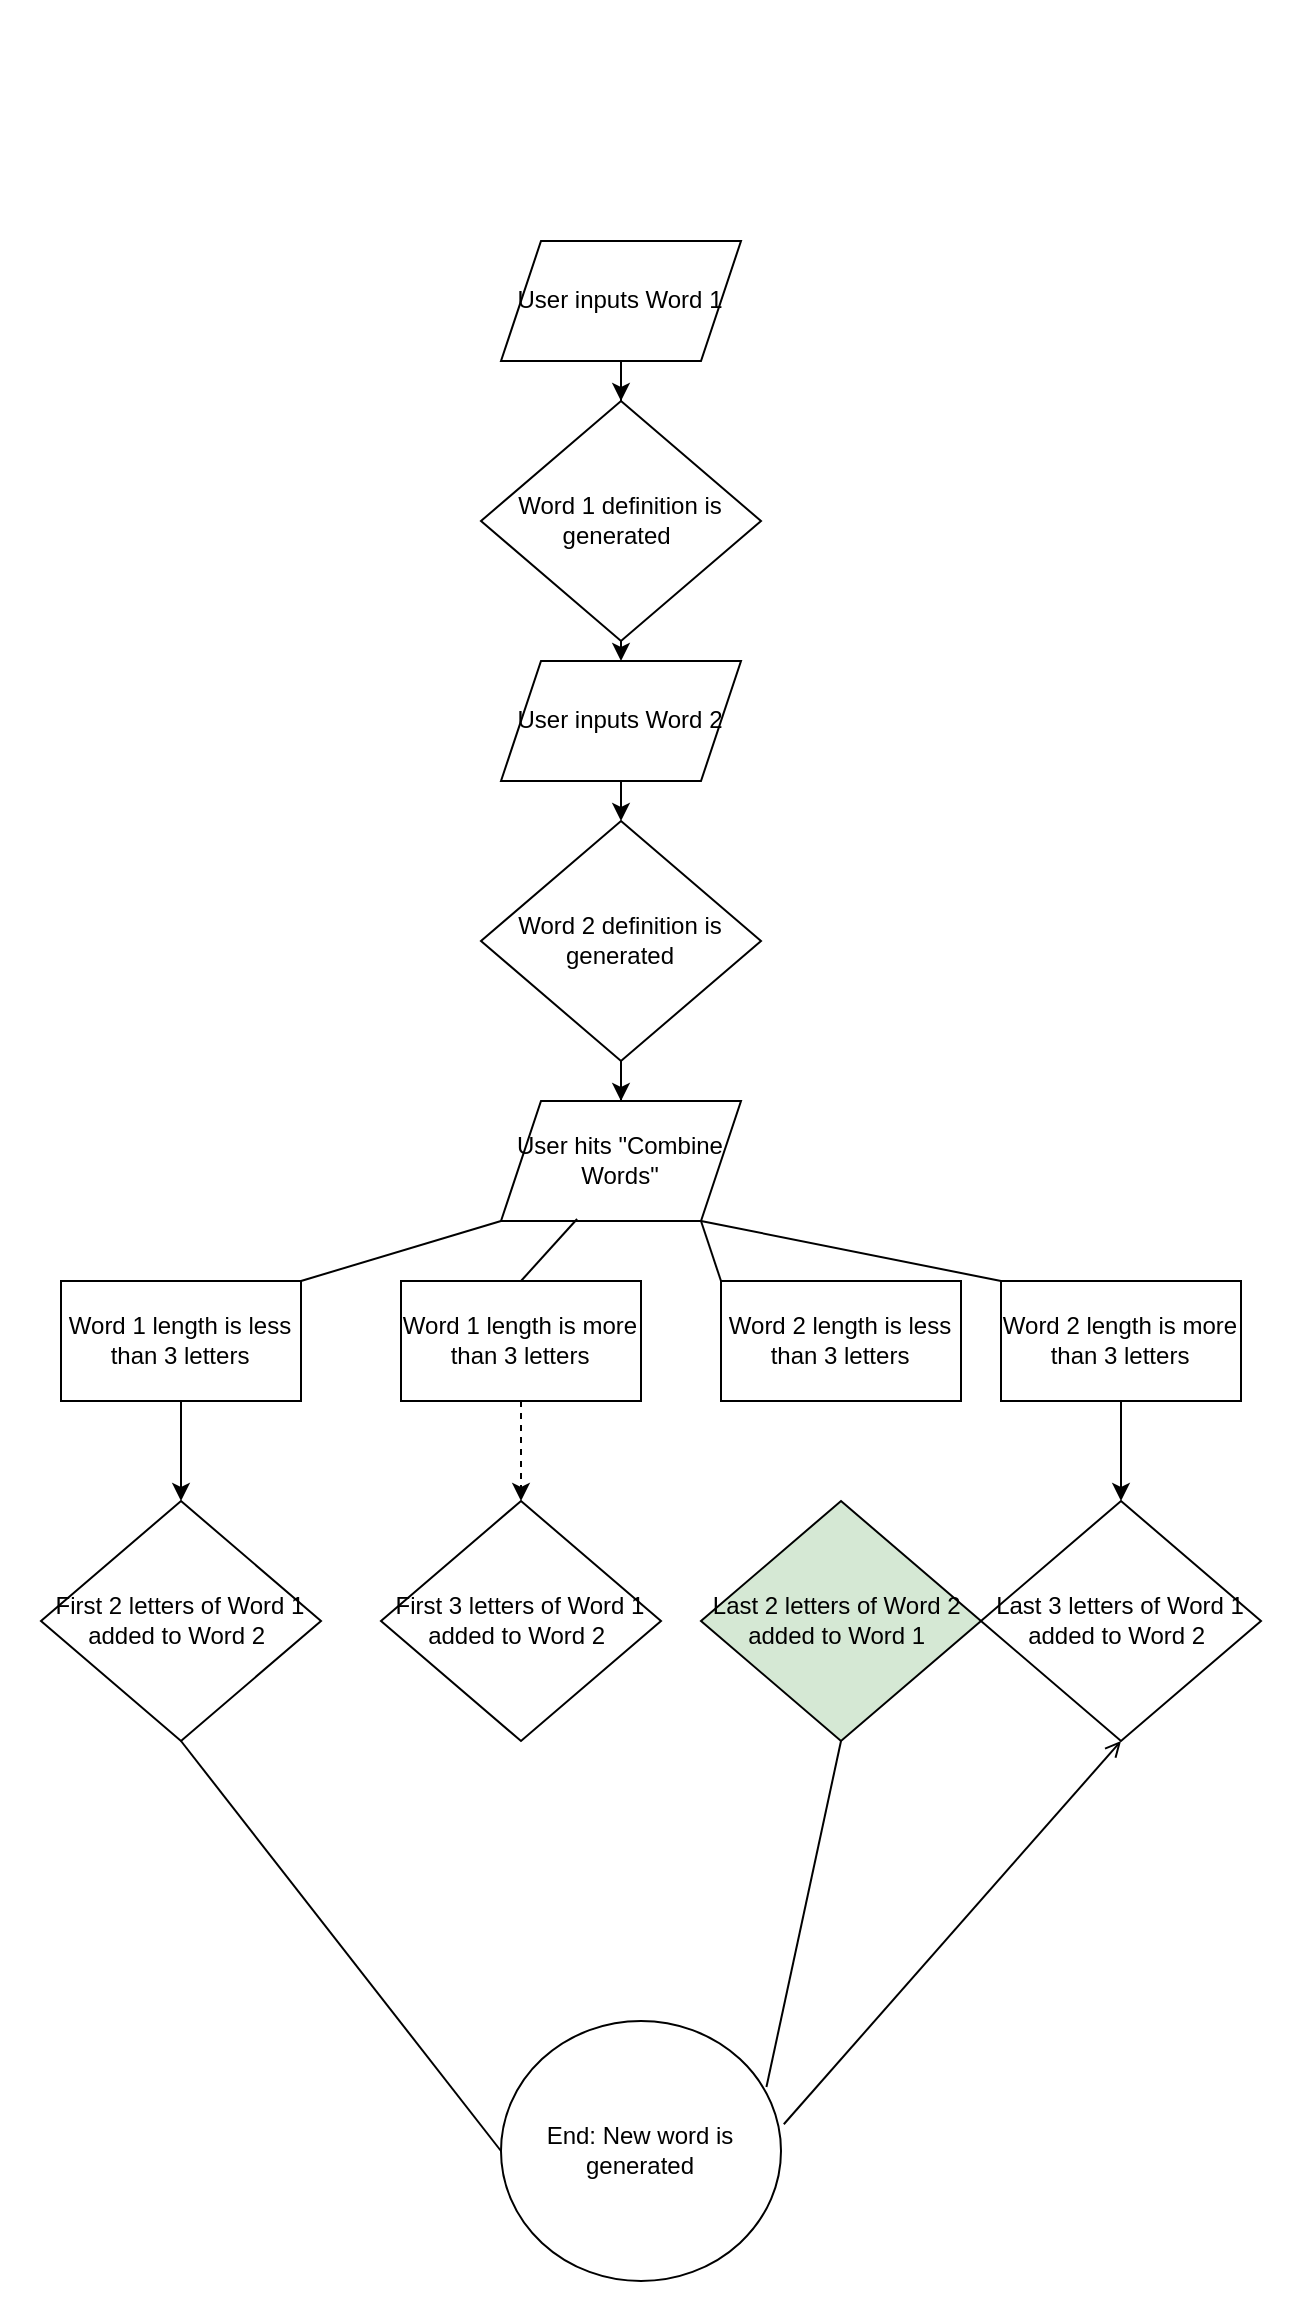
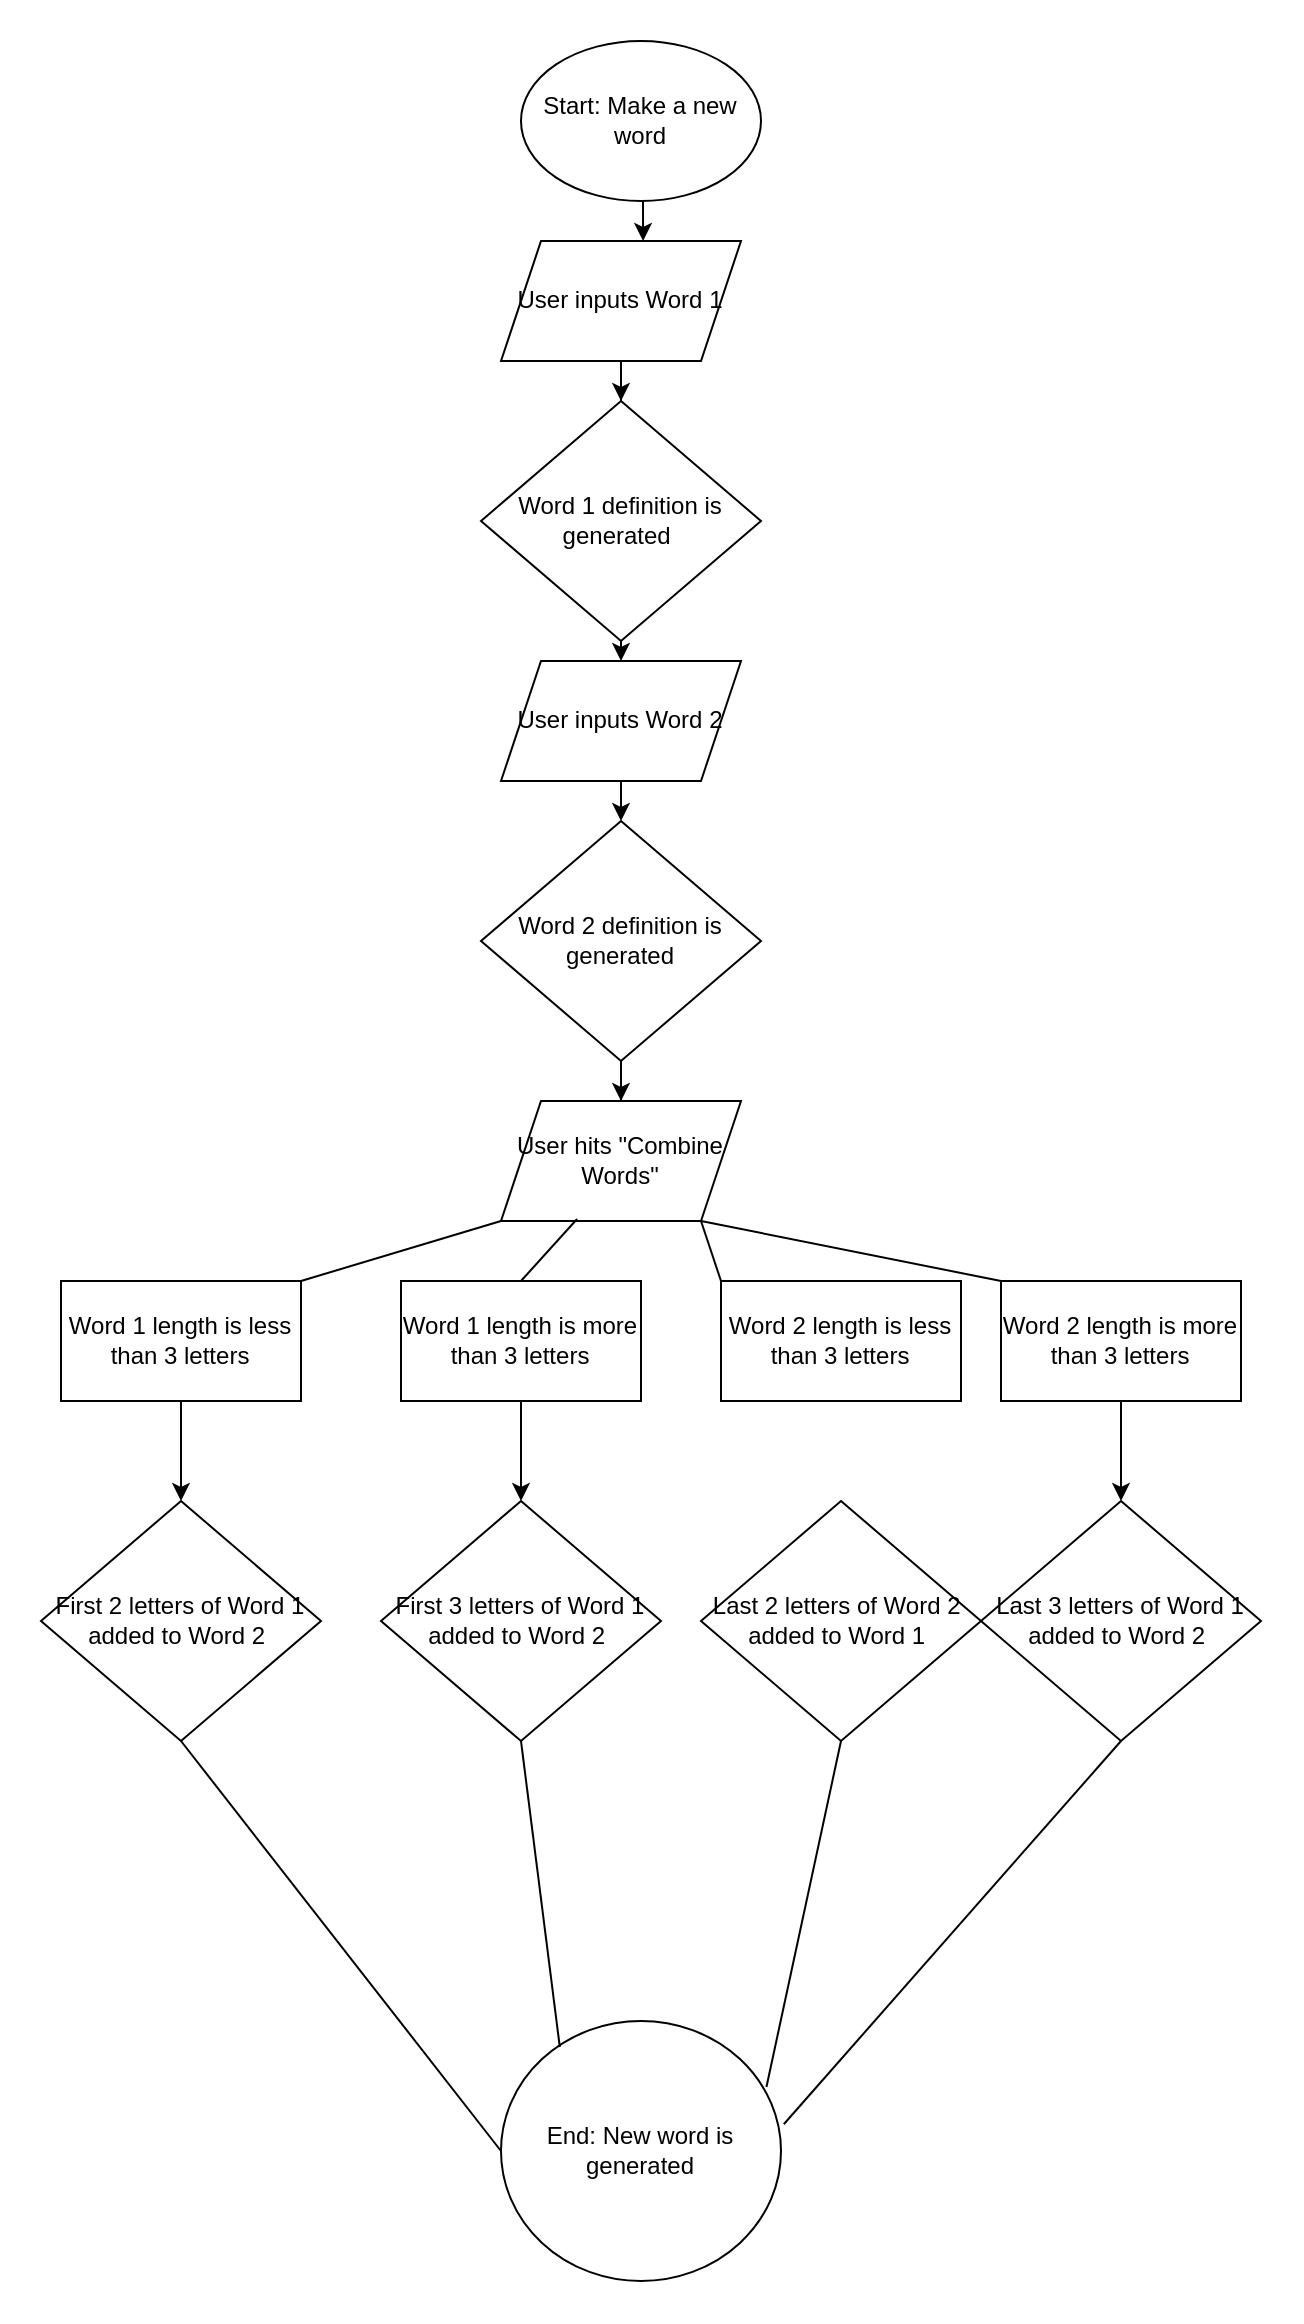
none -> (641, 121)
none -> (643, 213)
(521, 1445) -> (521, 1445)
(841, 1621) -> (841, 1621)
(1116, 1747) -> (1117, 1746)
none -> (540, 1894)
